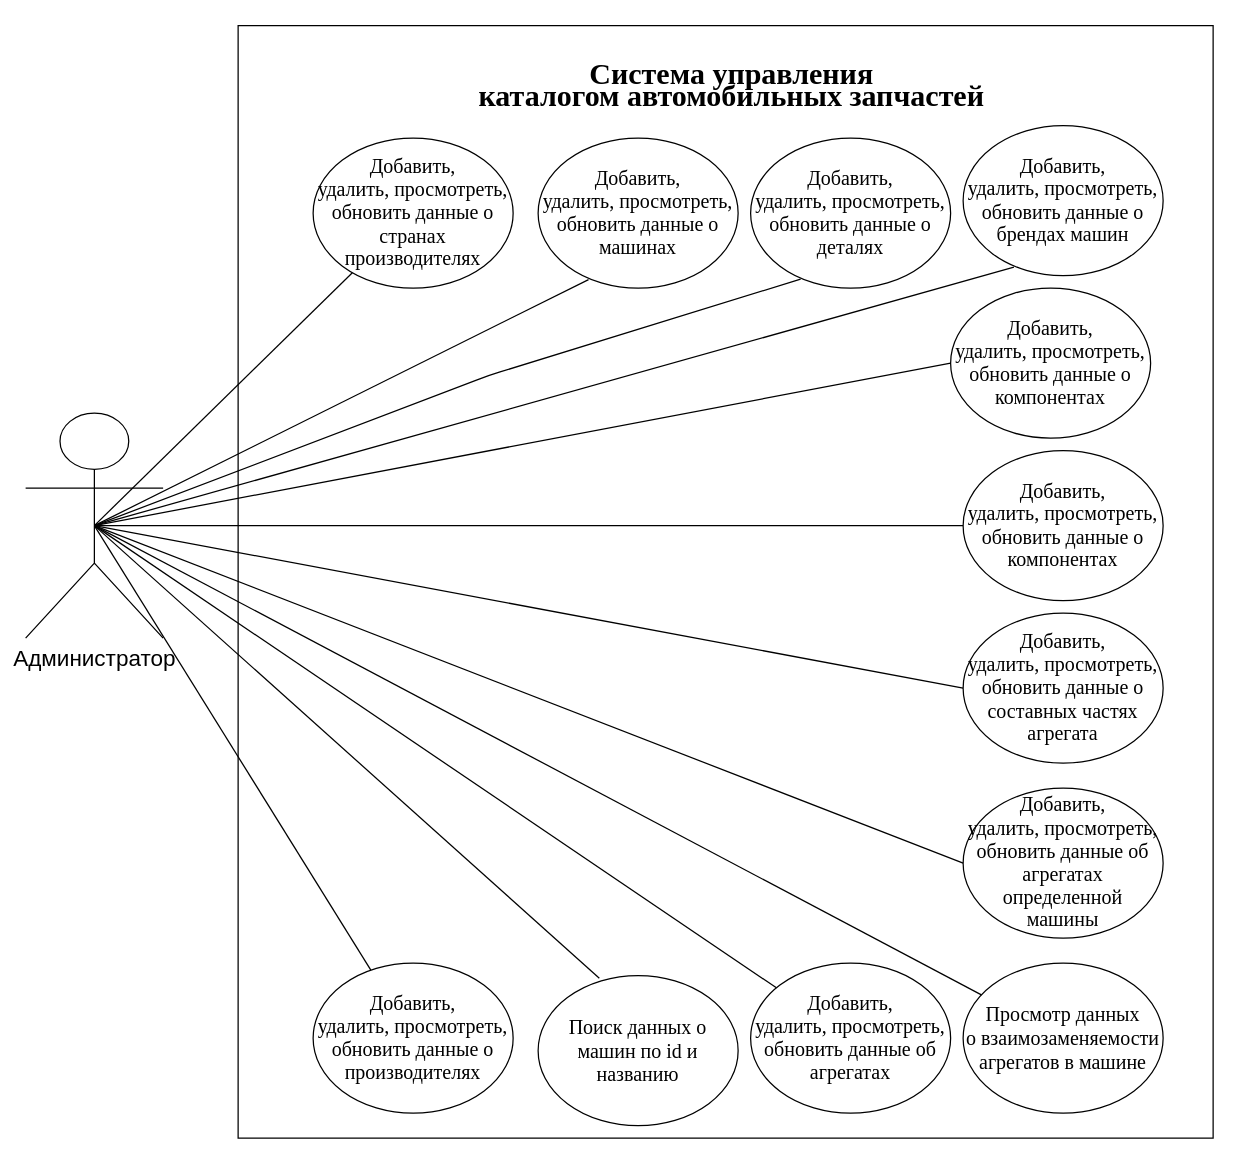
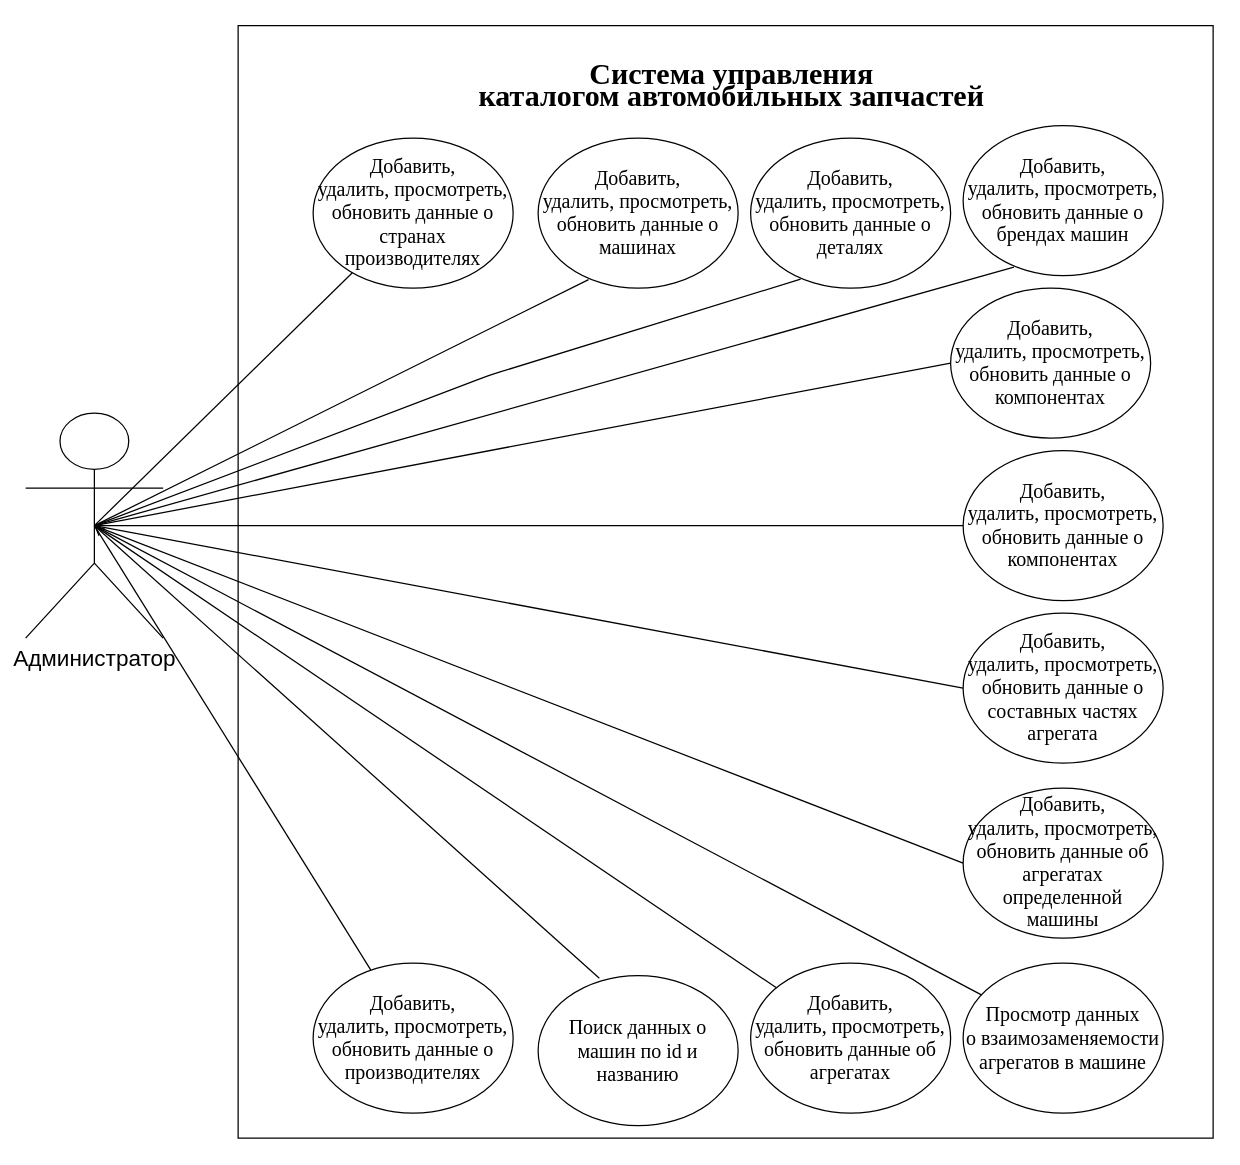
(125, 553) -> (126, 554)
